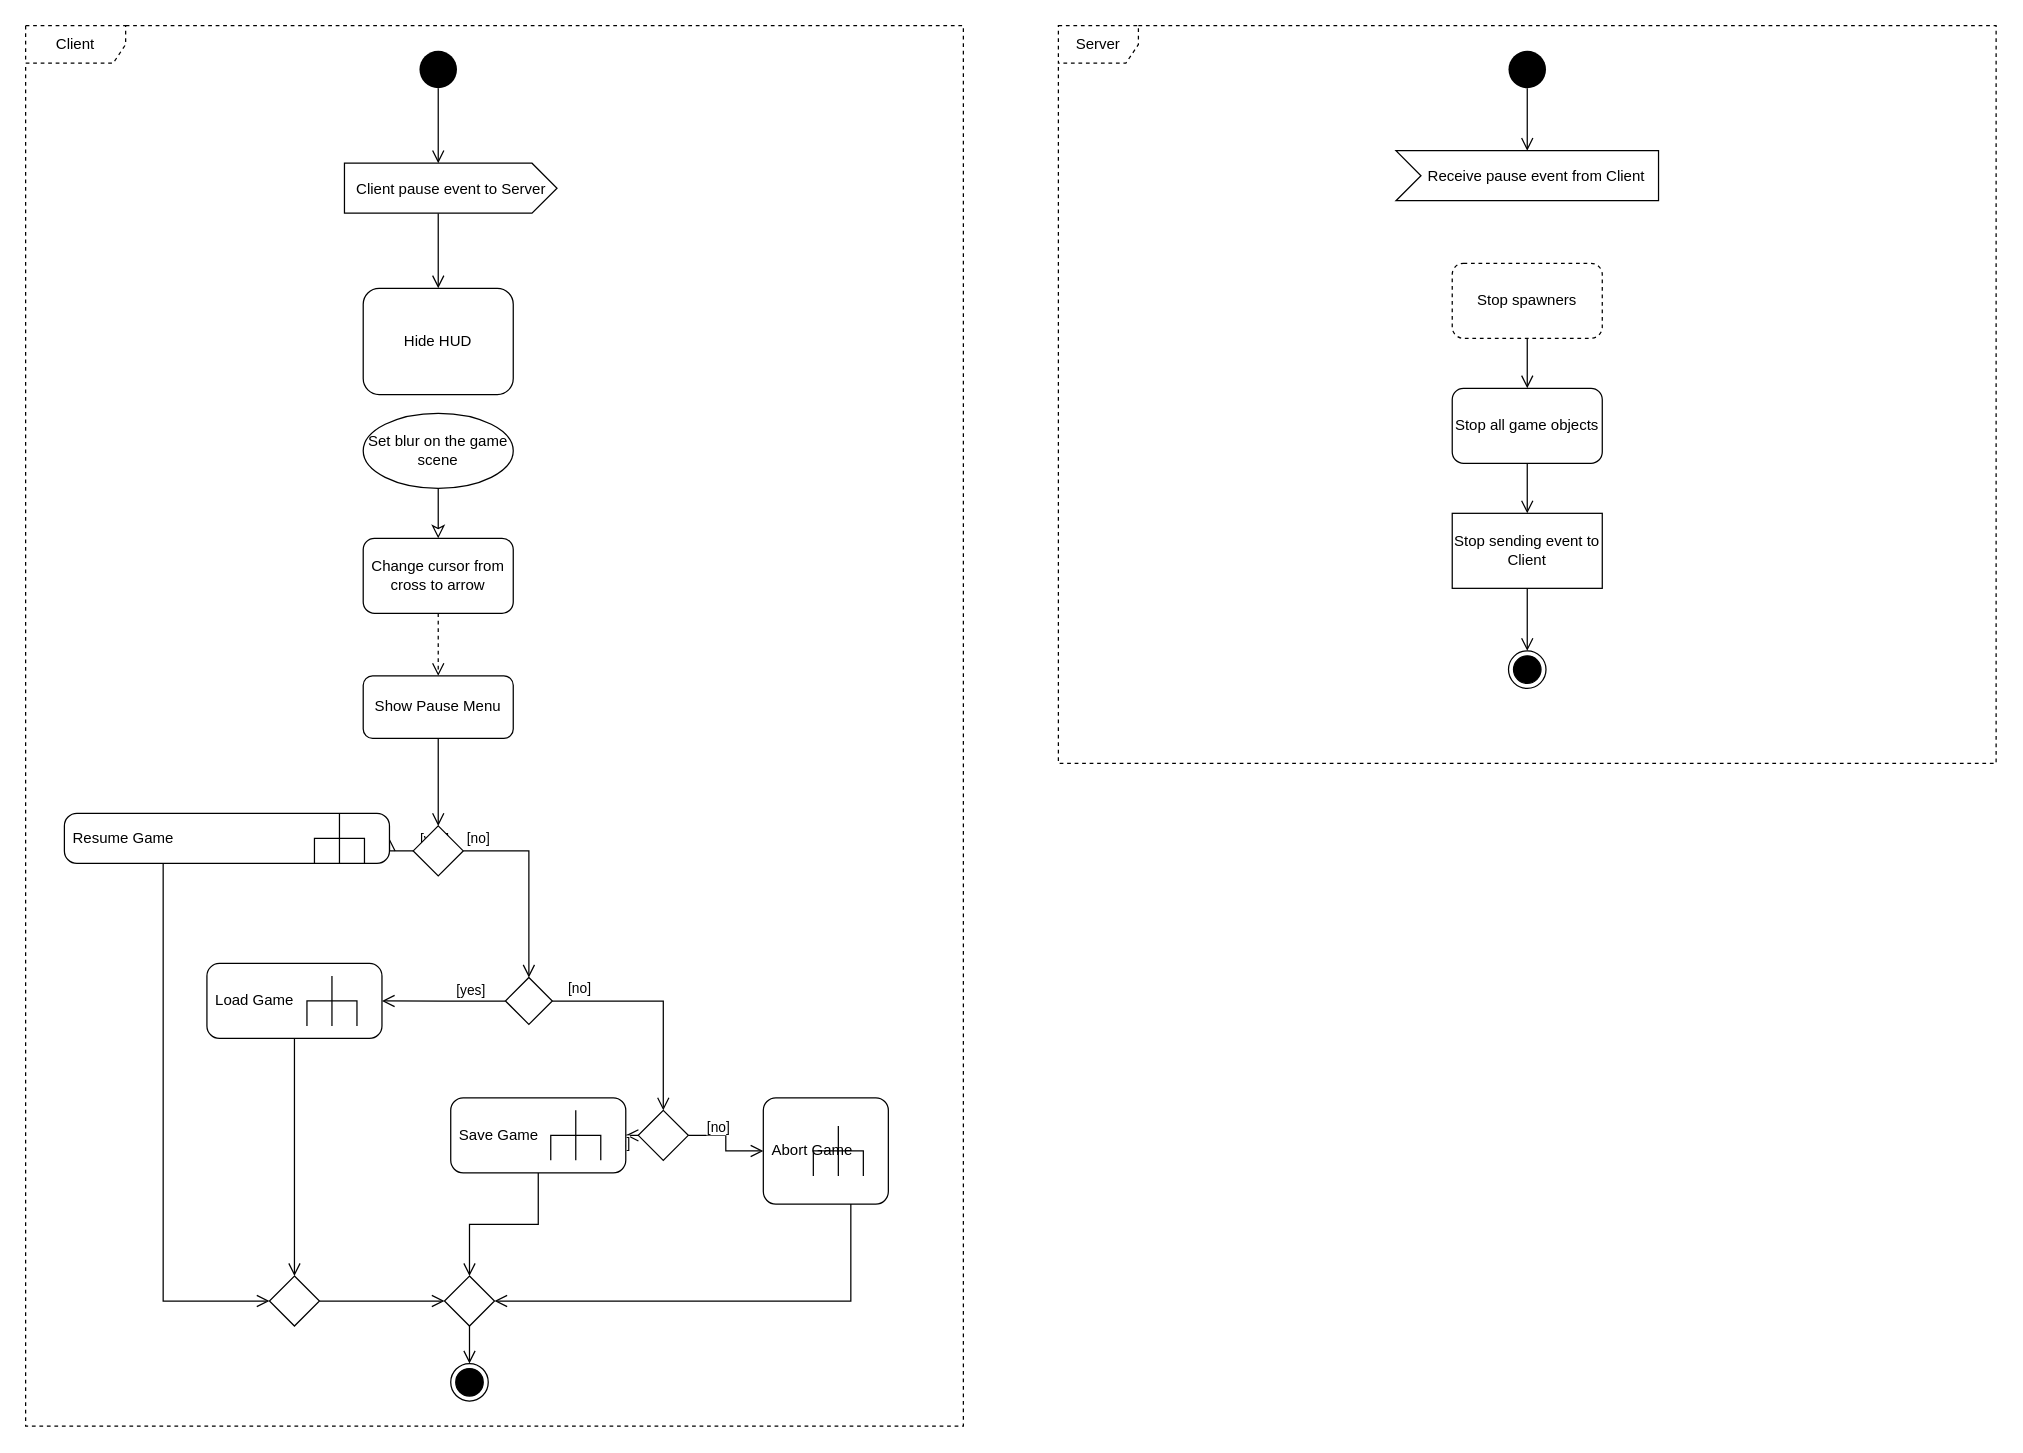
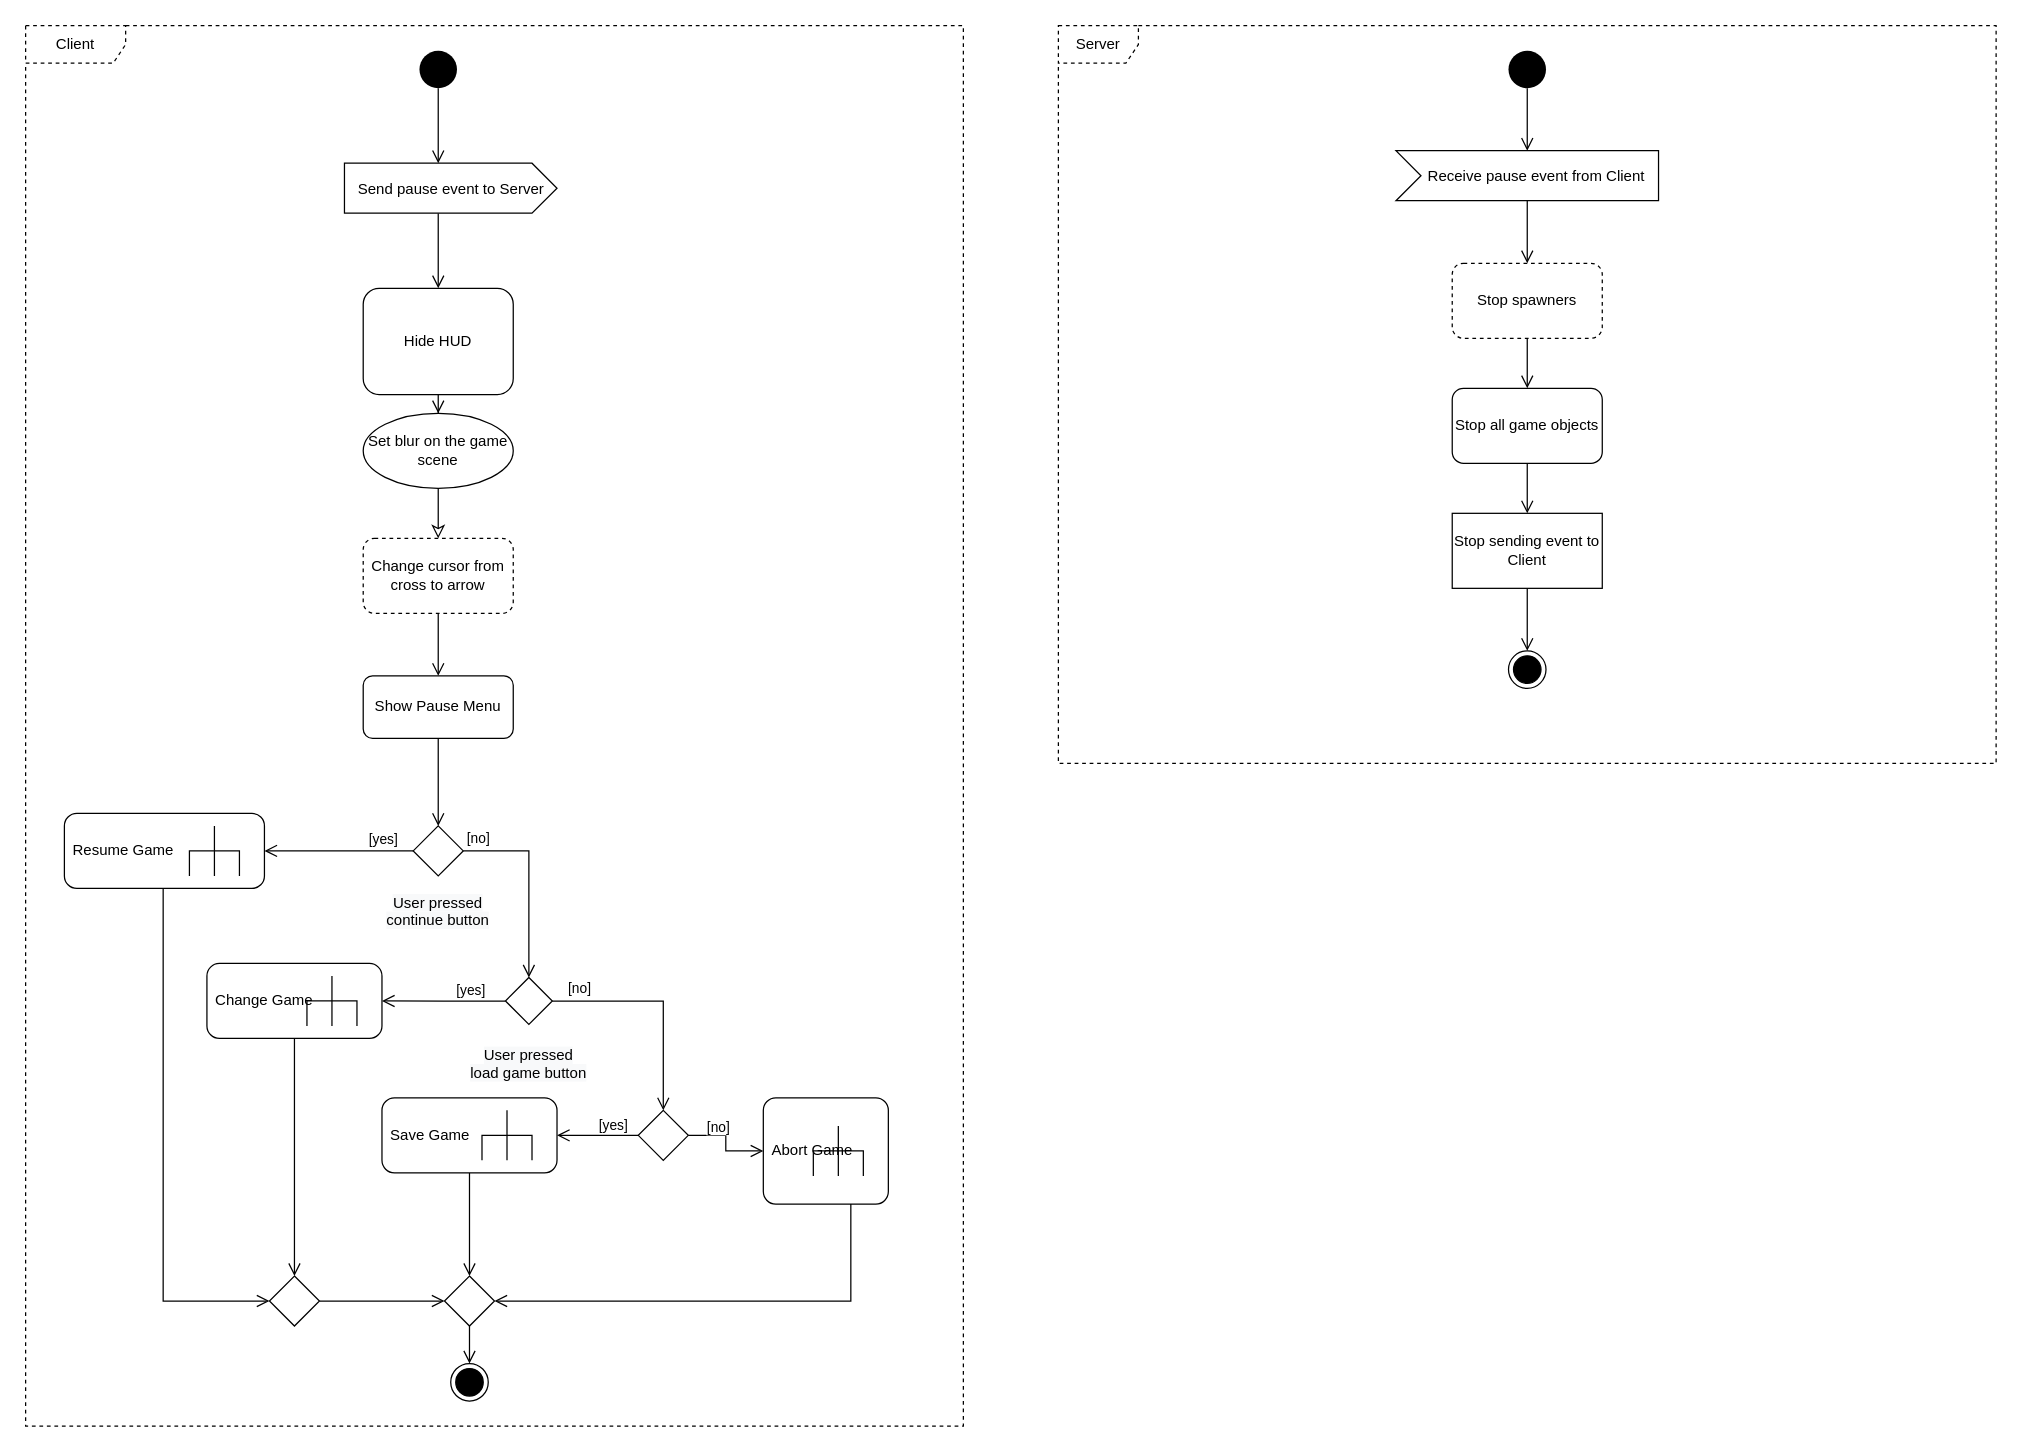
(451, 188) -> (451, 188)
none -> (1527, 230)
none -> (438, 404)
(438, 576) -> (438, 576)
(438, 642) -> (438, 642)
(227, 838) -> (164, 851)
none -> (438, 910)
(251, 1001) -> (260, 1001)
none -> (529, 1063)
(538, 1135) -> (469, 1135)
